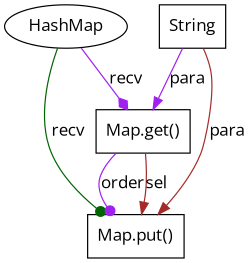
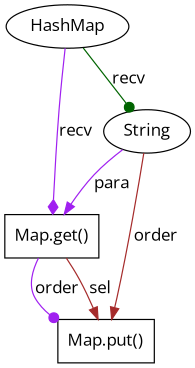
(193, 27) -> (147, 131)
(227, 131) -> (156, 236)
(47, 136) -> (105, 75)
